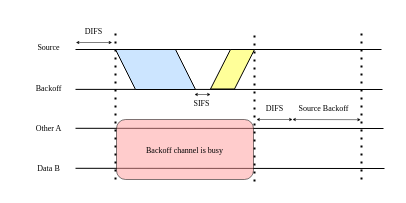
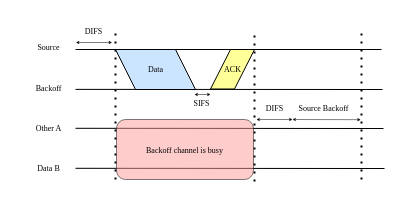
none -> (155, 70)
none -> (232, 70)
